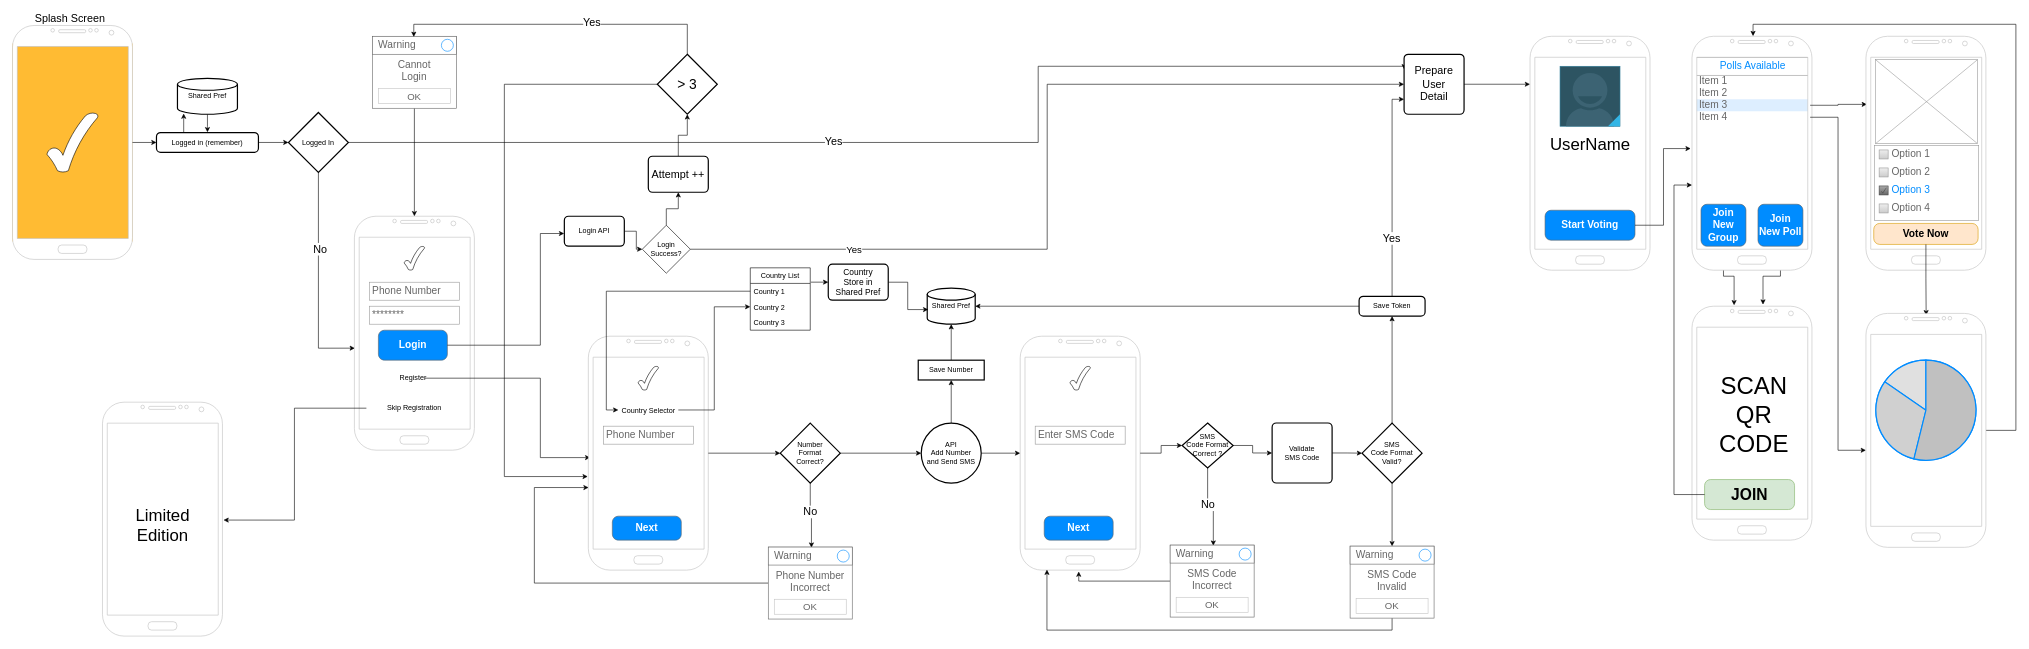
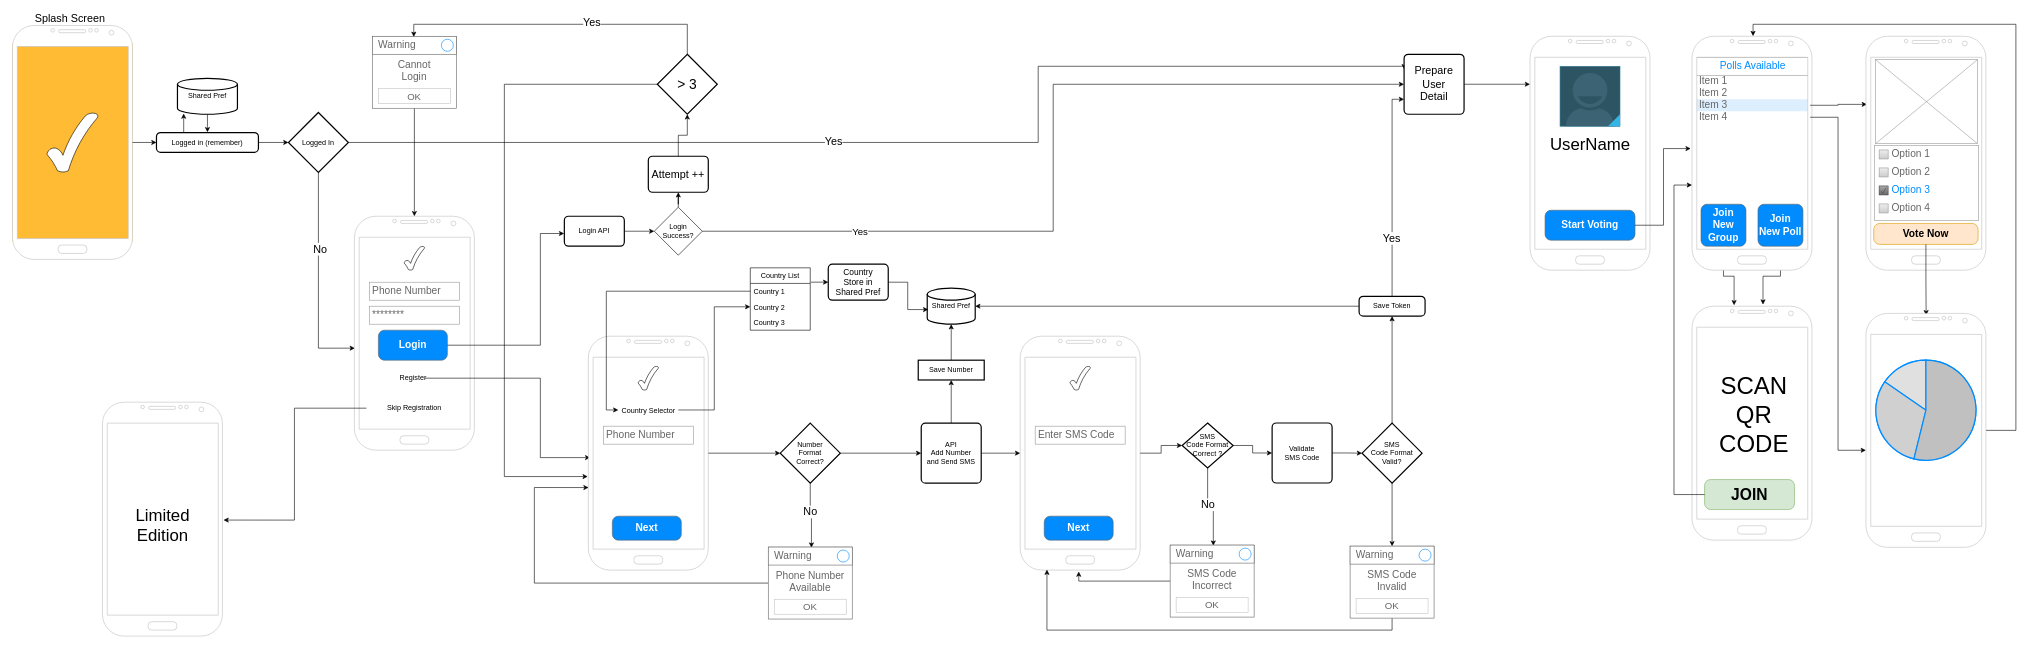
(666, 249) -> (678, 231)
(951, 453) -> (951, 453)
(810, 583) -> (810, 583)
